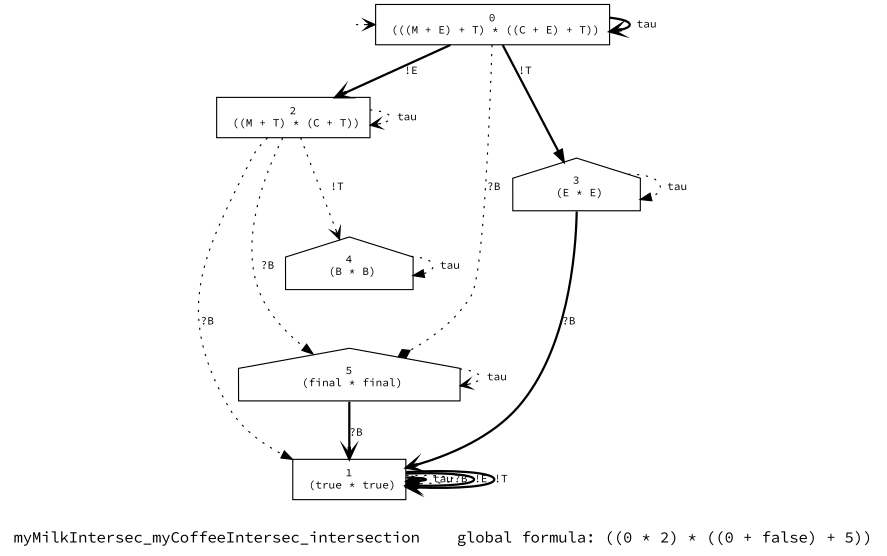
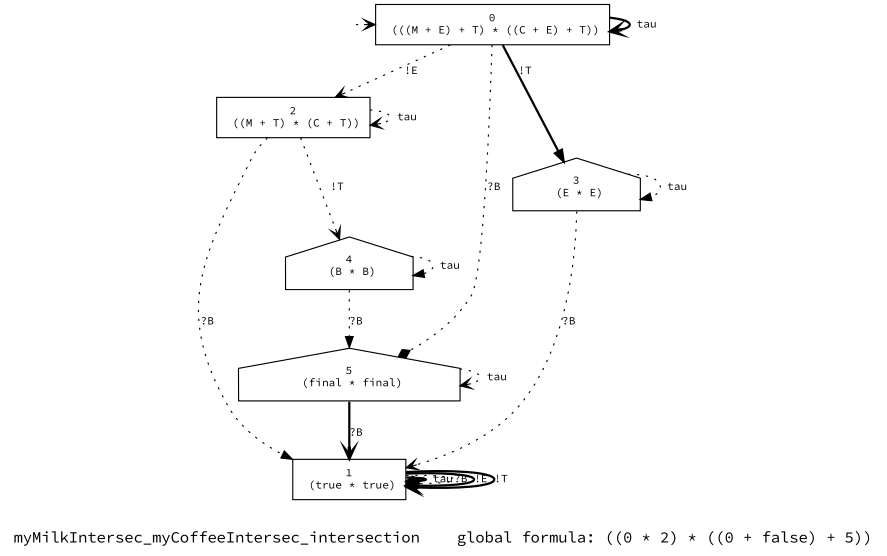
(398, 69) -> (398, 69)
(252, 249) -> (349, 313)
(543, 369) -> (543, 369)
